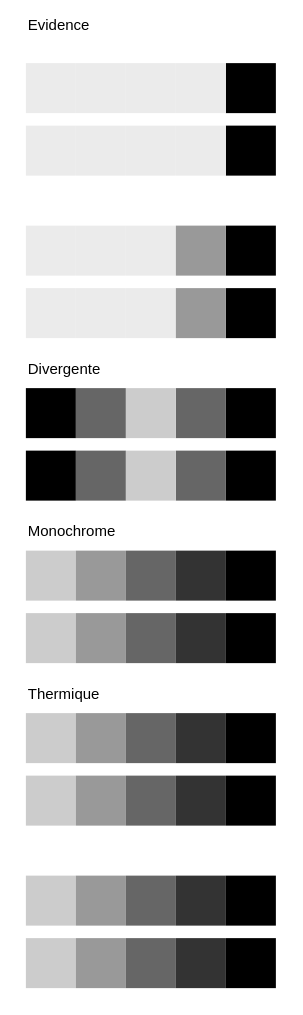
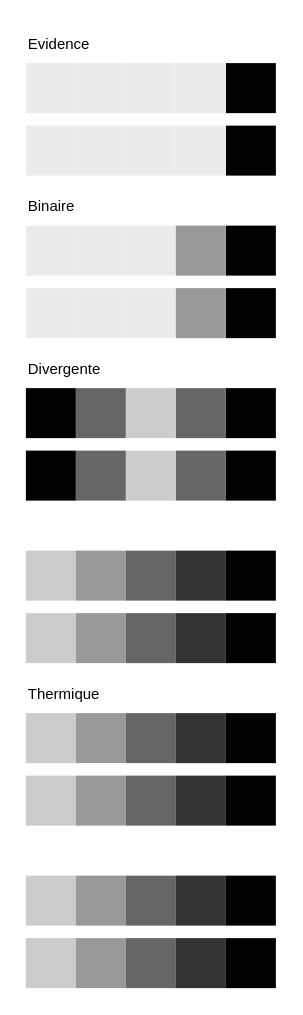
(63, 26) -> (63, 44)
none -> (63, 207)
(76, 532) -> none
